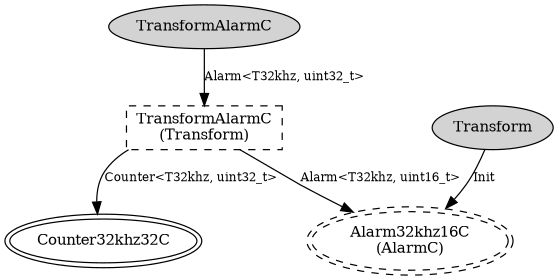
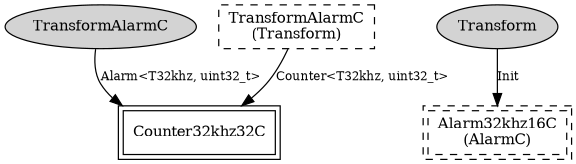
(204, 71) -> (97, 76)
(291, 179) -> none
(103, 241) -> (199, 133)
(410, 241) -> (497, 133)
